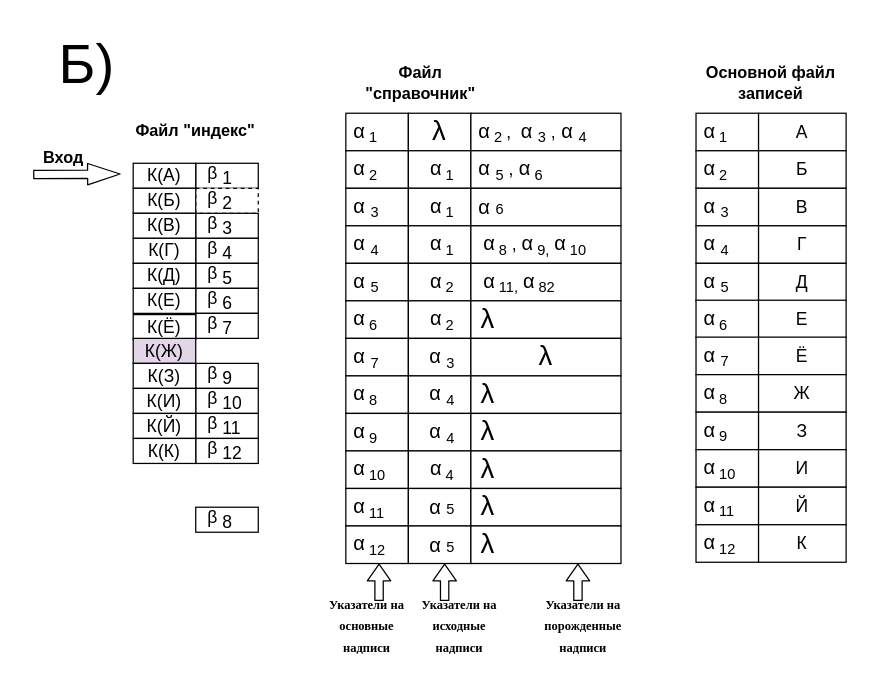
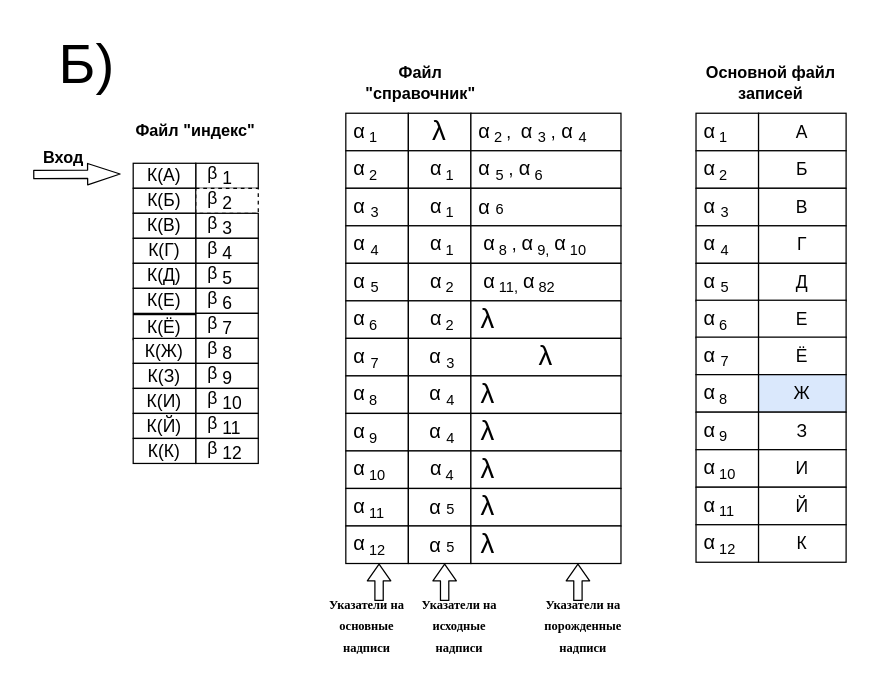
(164, 351) -> (164, 351)
(802, 393) -> (802, 393)
(227, 519) -> (227, 351)
